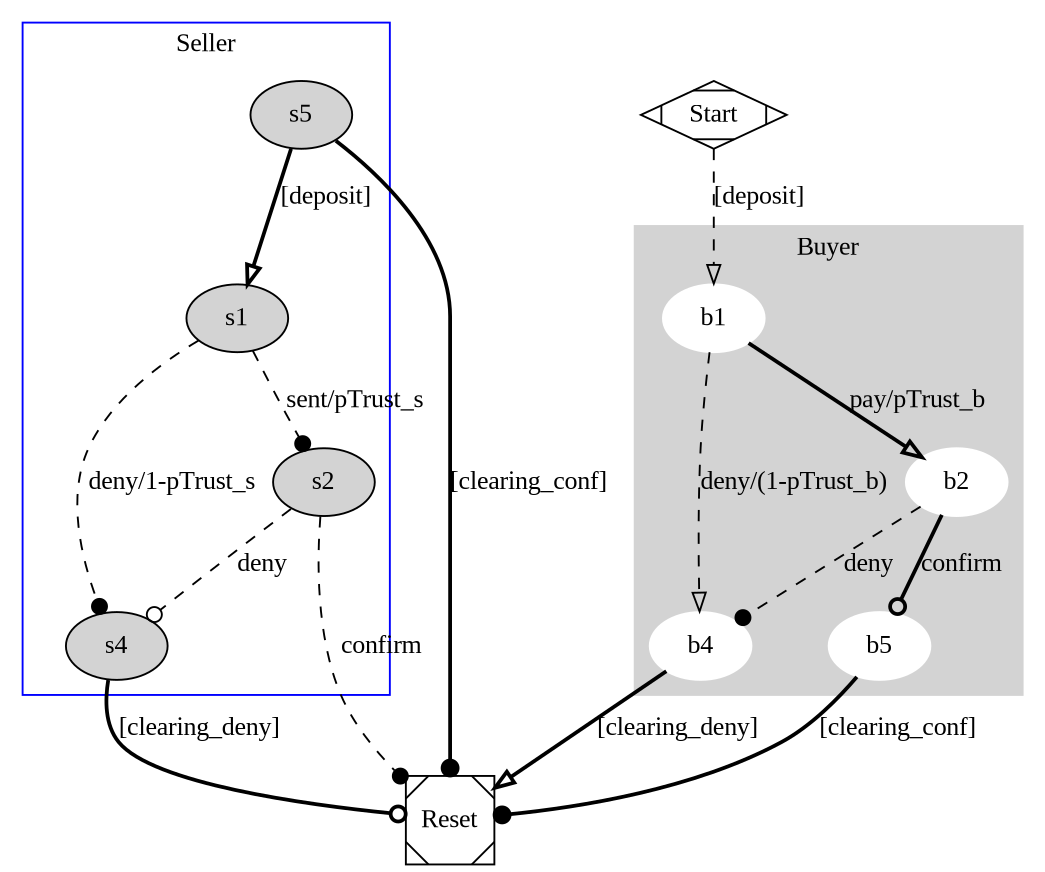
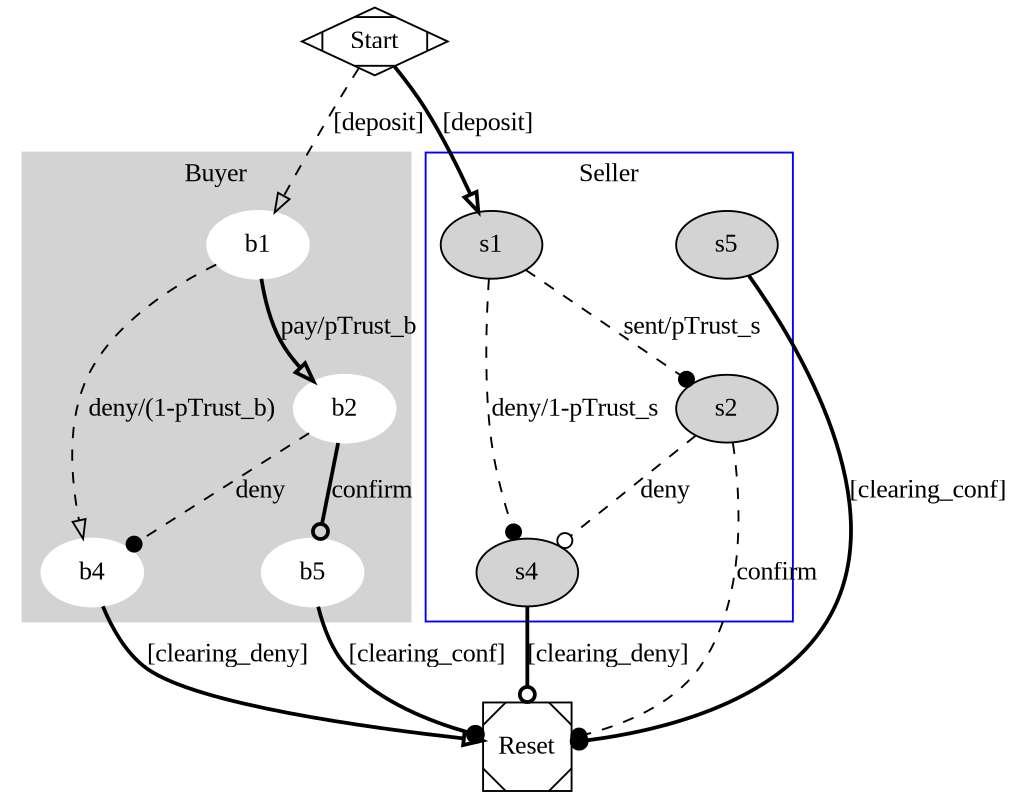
(272, 208) -> (437, 128)
